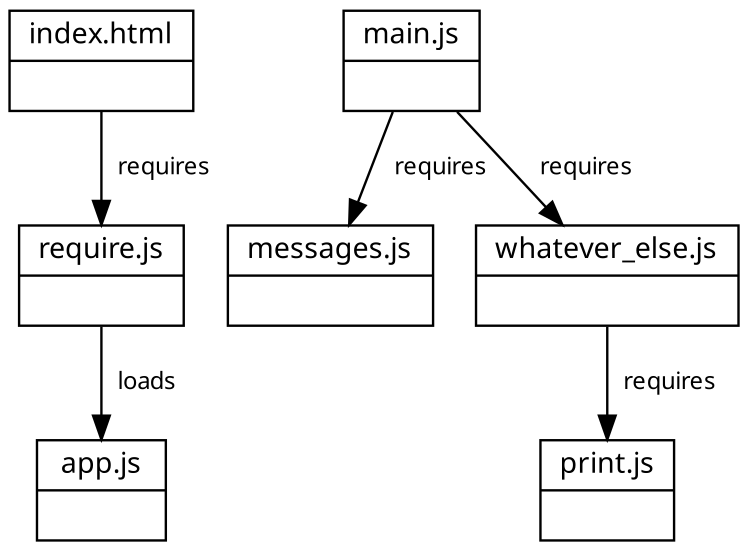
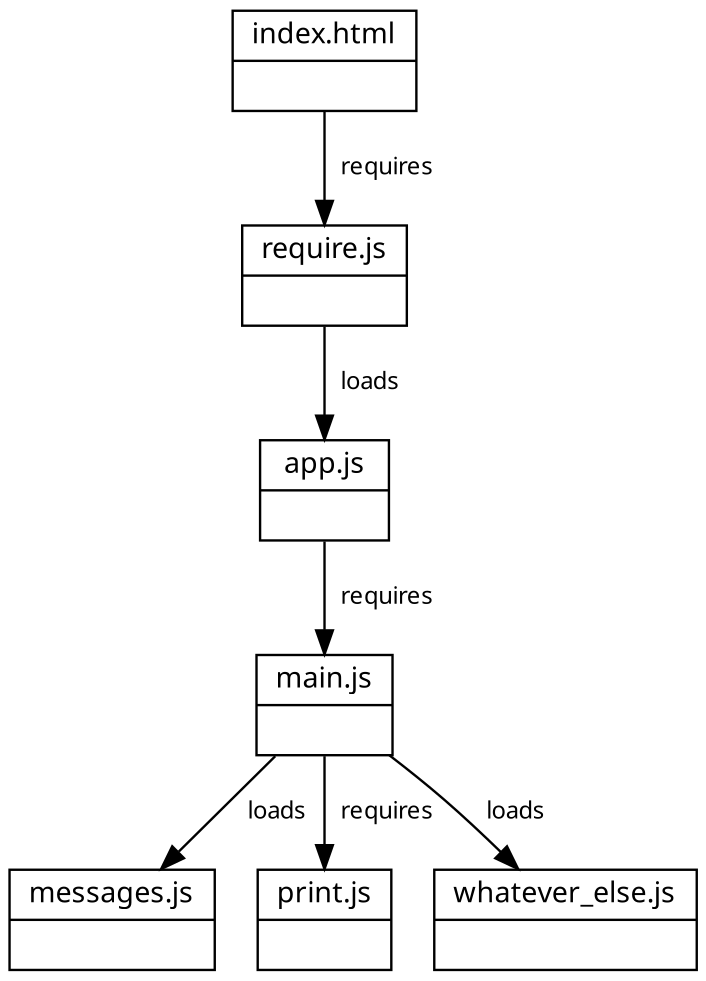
(433, 168) -> (268, 812)
(579, 168) -> (507, 812)
(607, 371) -> (325, 800)
none -> (325, 586)
